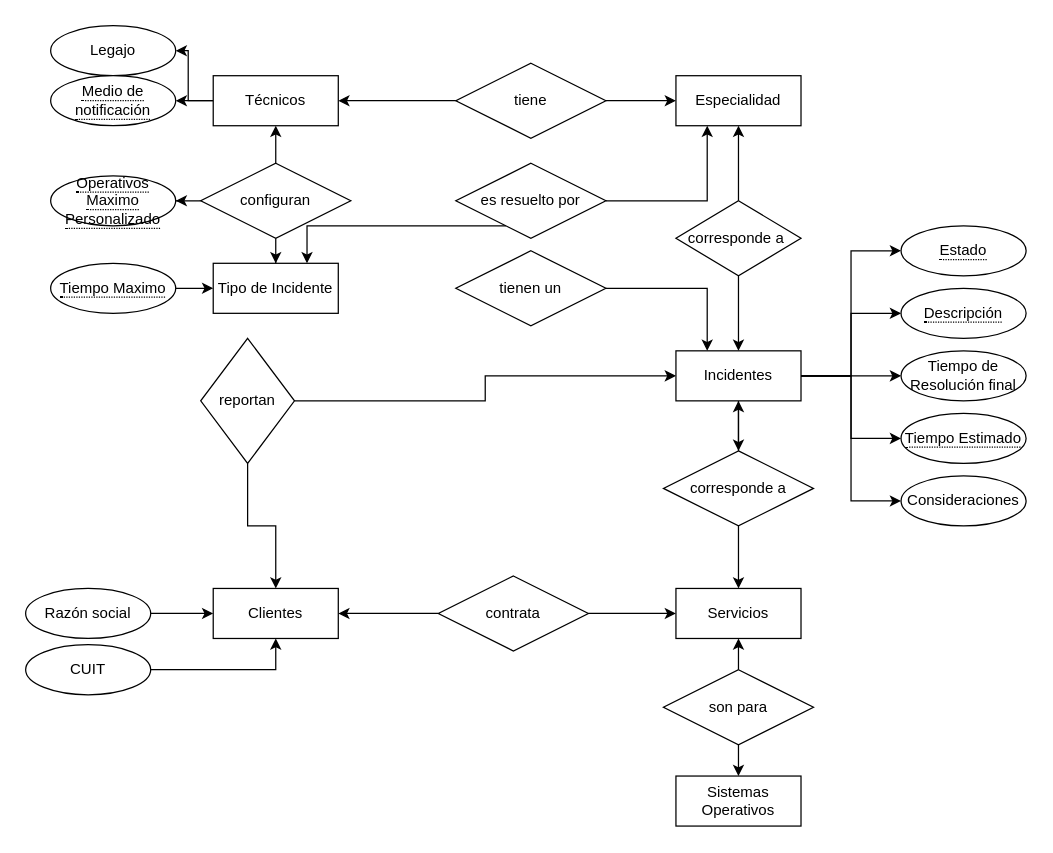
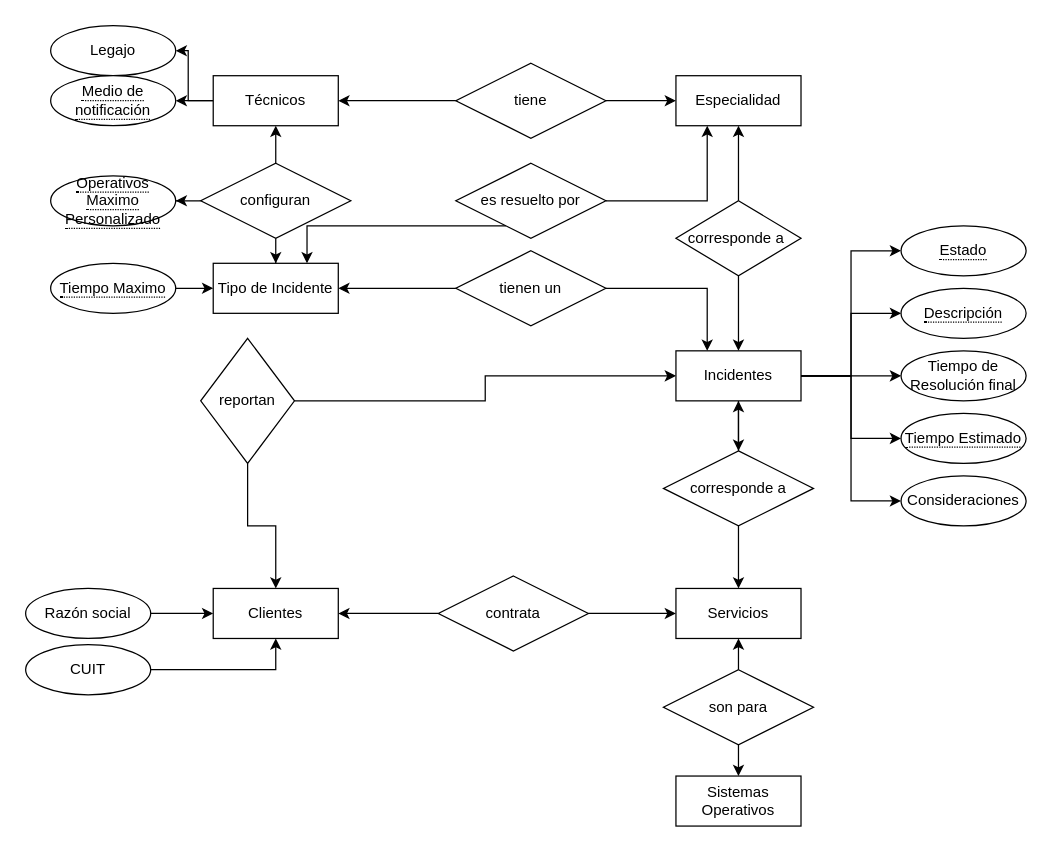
none -> (401, 288)
